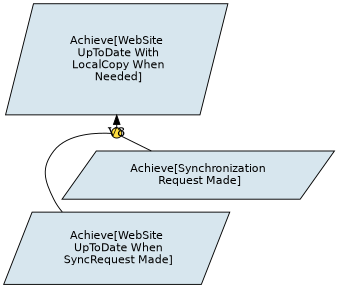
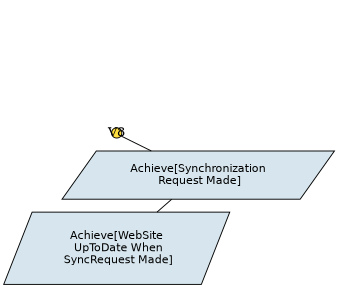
(117, 59) -> none
(52, 153) -> (164, 206)
